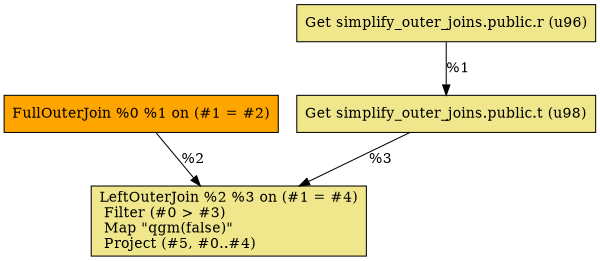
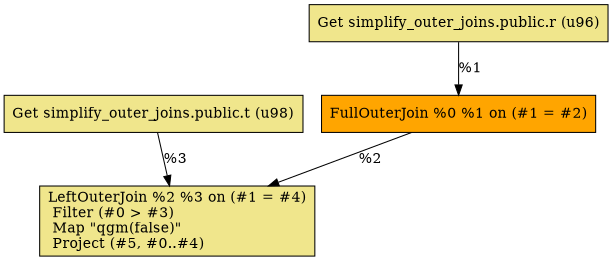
(446, 63) -> (459, 63)
